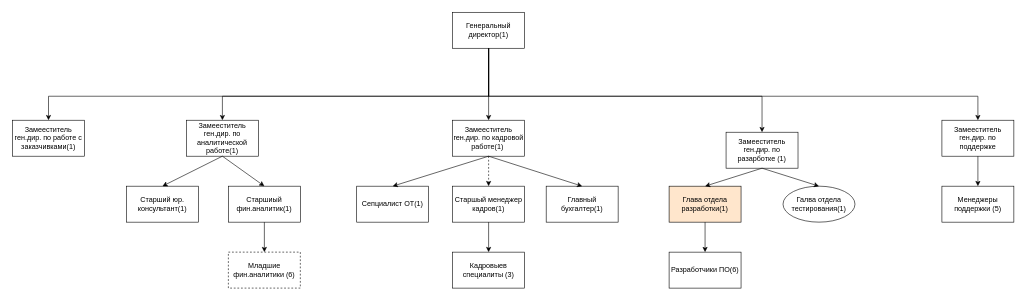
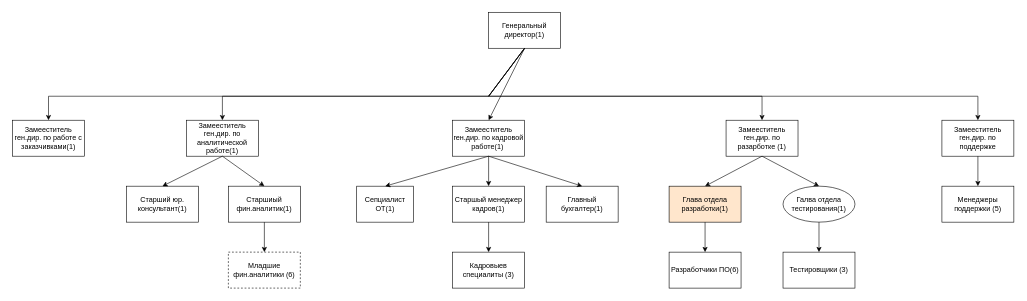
(489, 30) -> (525, 30)
(762, 150) -> (762, 138)
(489, 170) -> (489, 170)
(393, 204) -> (385, 204)
none -> (819, 246)
none -> (819, 270)
